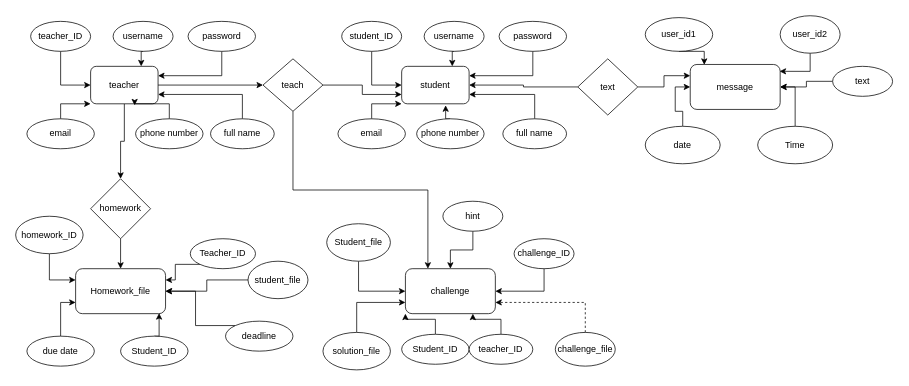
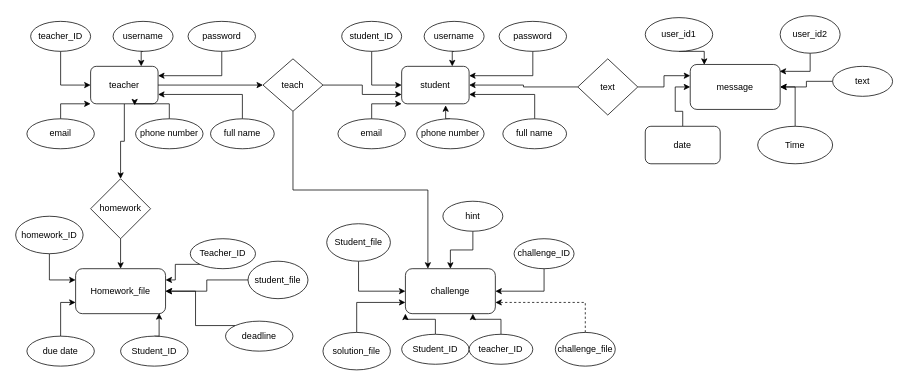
(683, 145) -> (683, 145)
